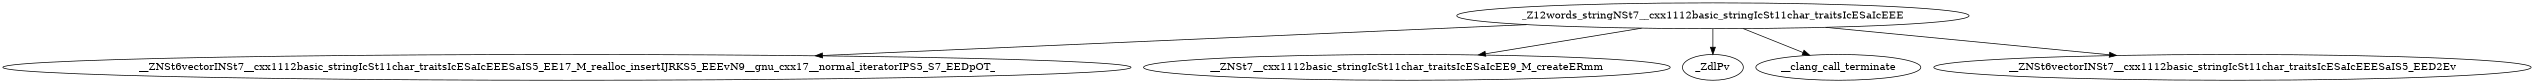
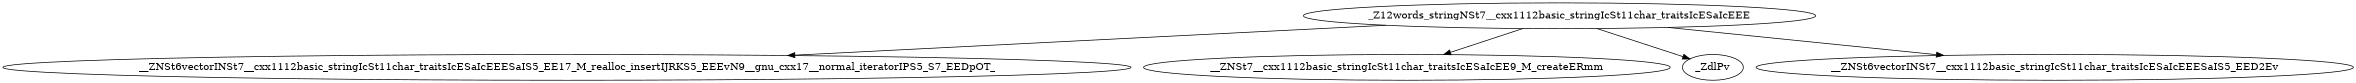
(1838, 67) -> none
